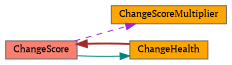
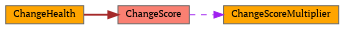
(99, 56) -> none
